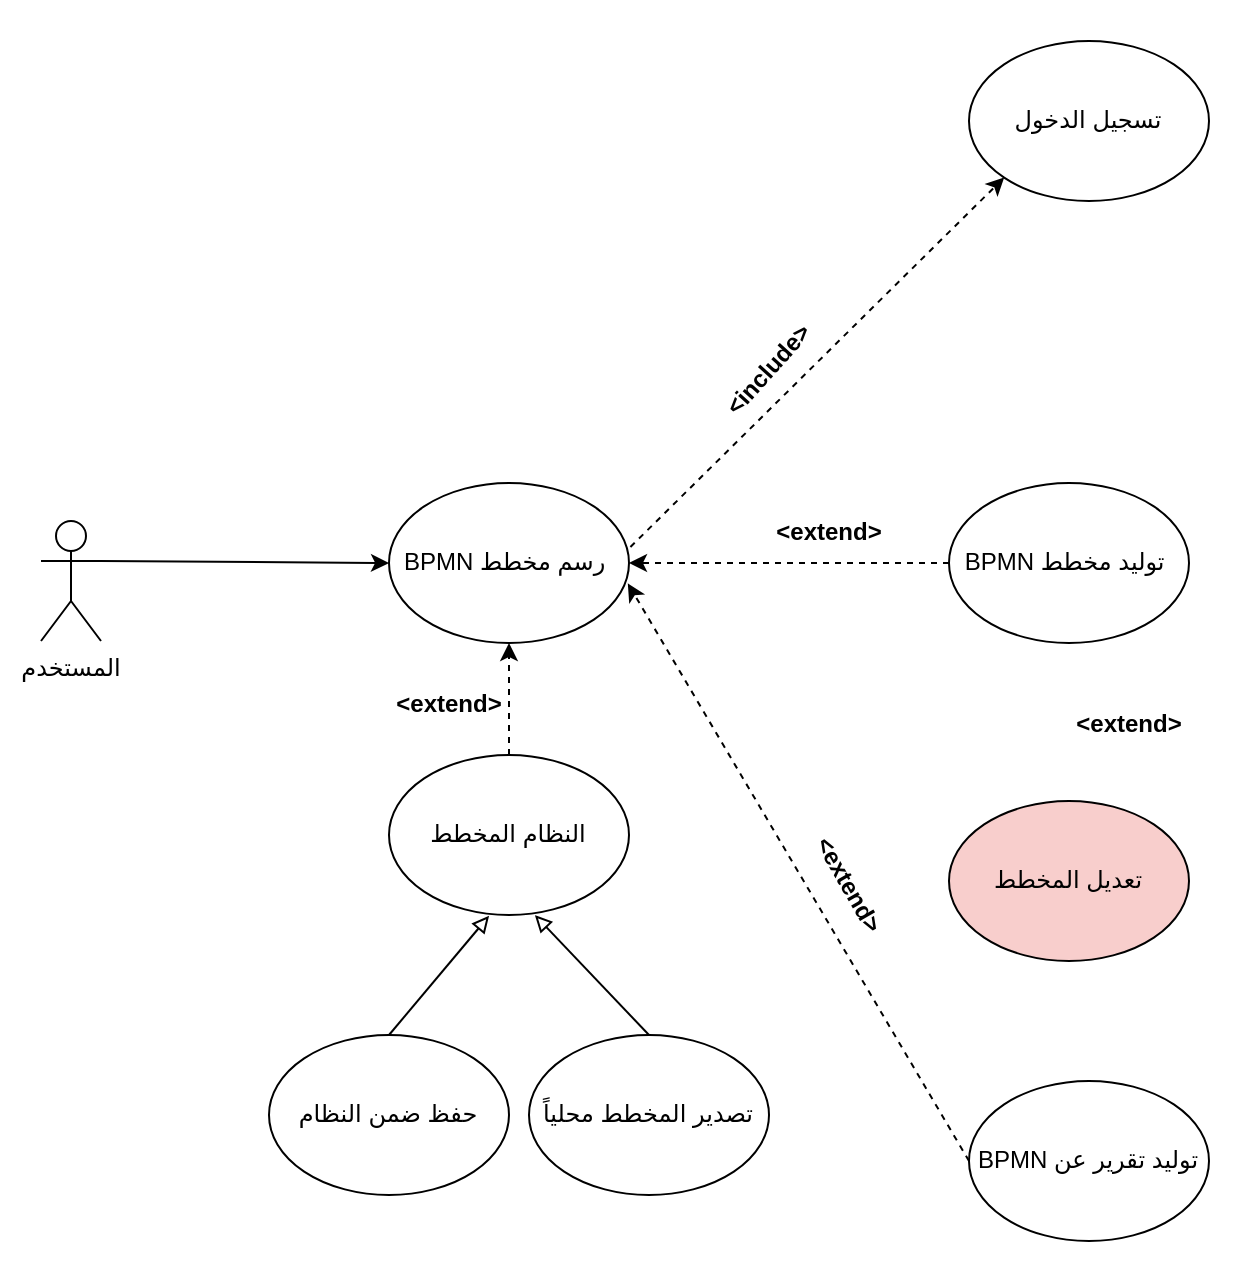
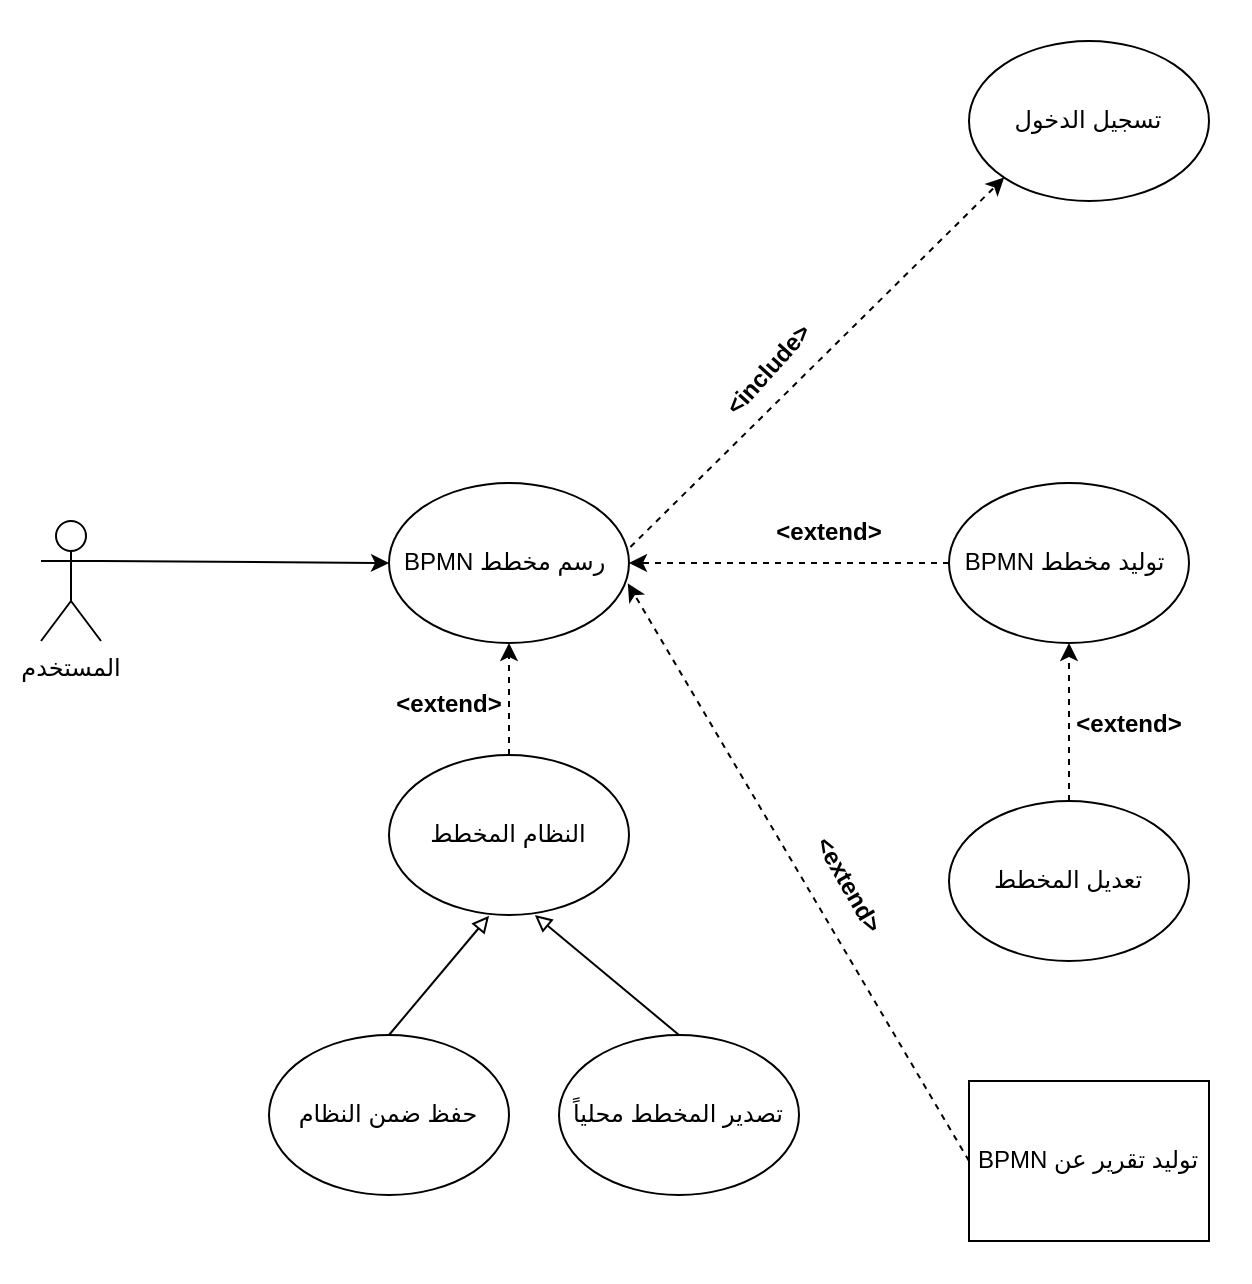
none -> (1069, 729)
(1069, 881) -> (1069, 881)
(649, 1115) -> (679, 1115)
(1089, 1161) -> (1089, 1161)
